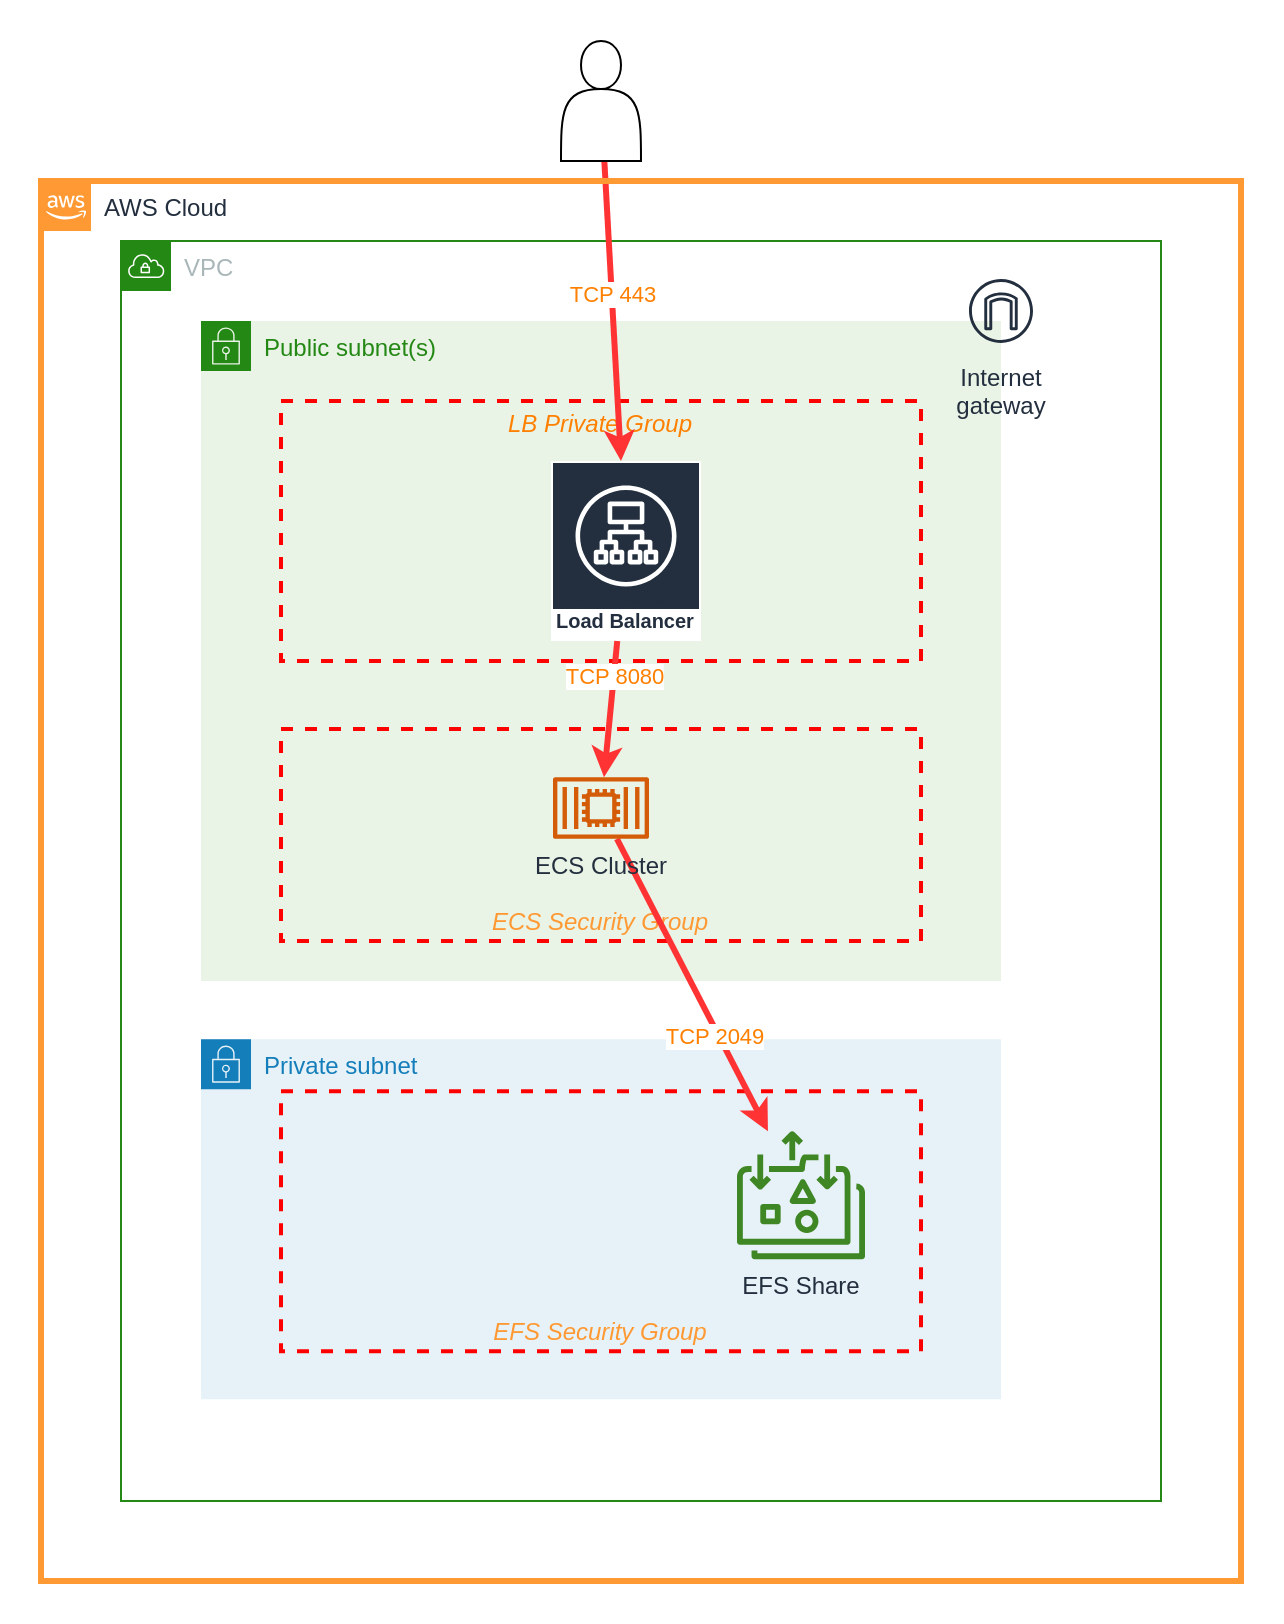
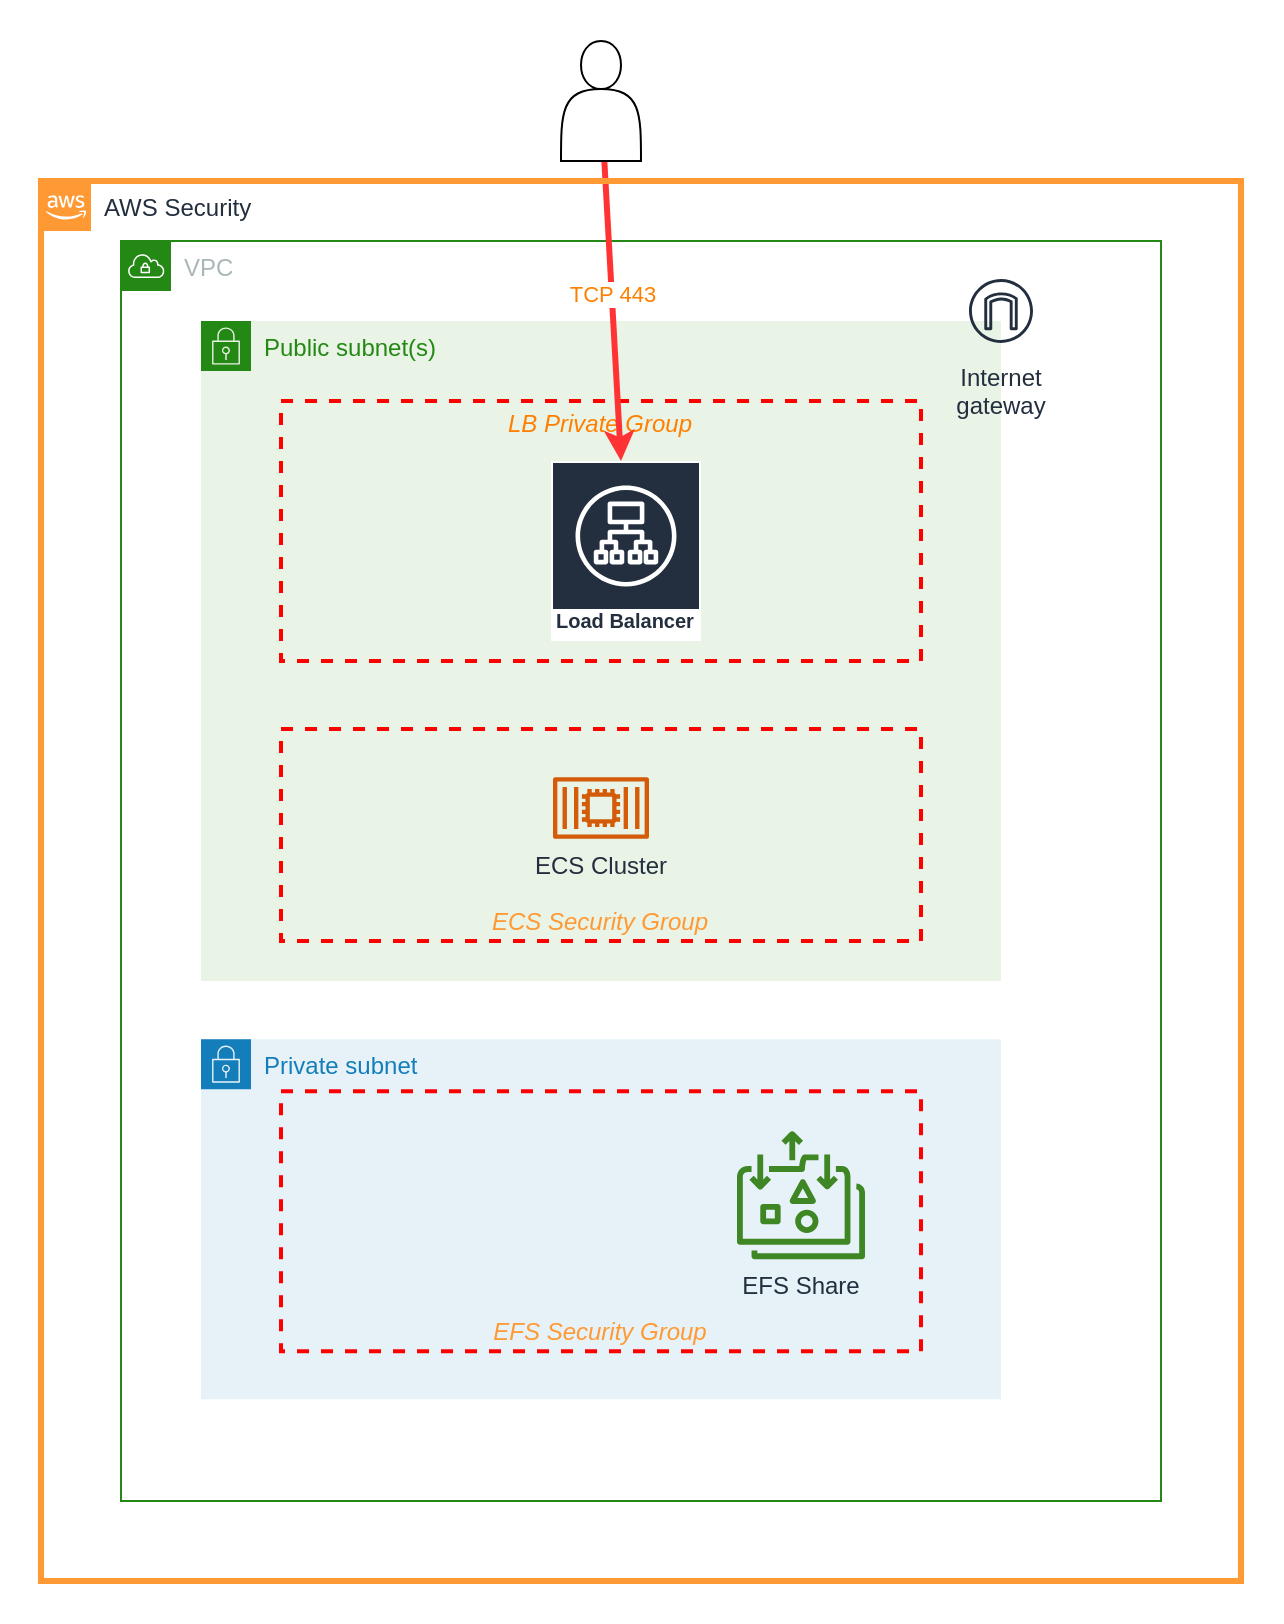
(159, 209) -> (179, 209)
(609, 722) -> none
(688, 976) -> none
